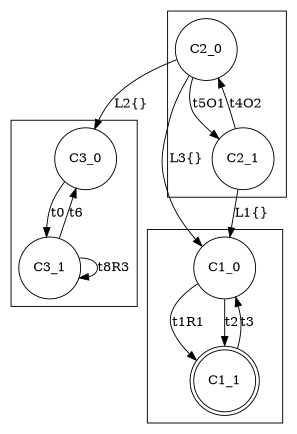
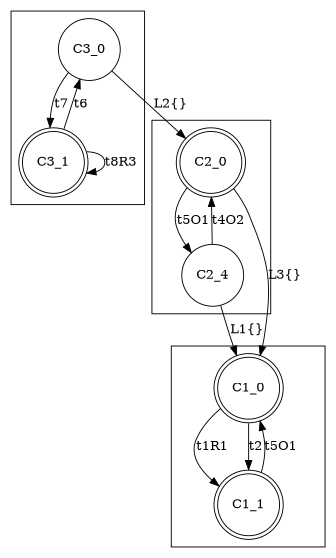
(206, 50) -> (211, 162)
(132, 83) -> (150, 106)
(243, 159) -> (213, 275)
(58, 213) -> (62, 104)
(50, 268) -> (53, 162)
(225, 268) -> (249, 388)
(248, 323) -> (281, 446)
